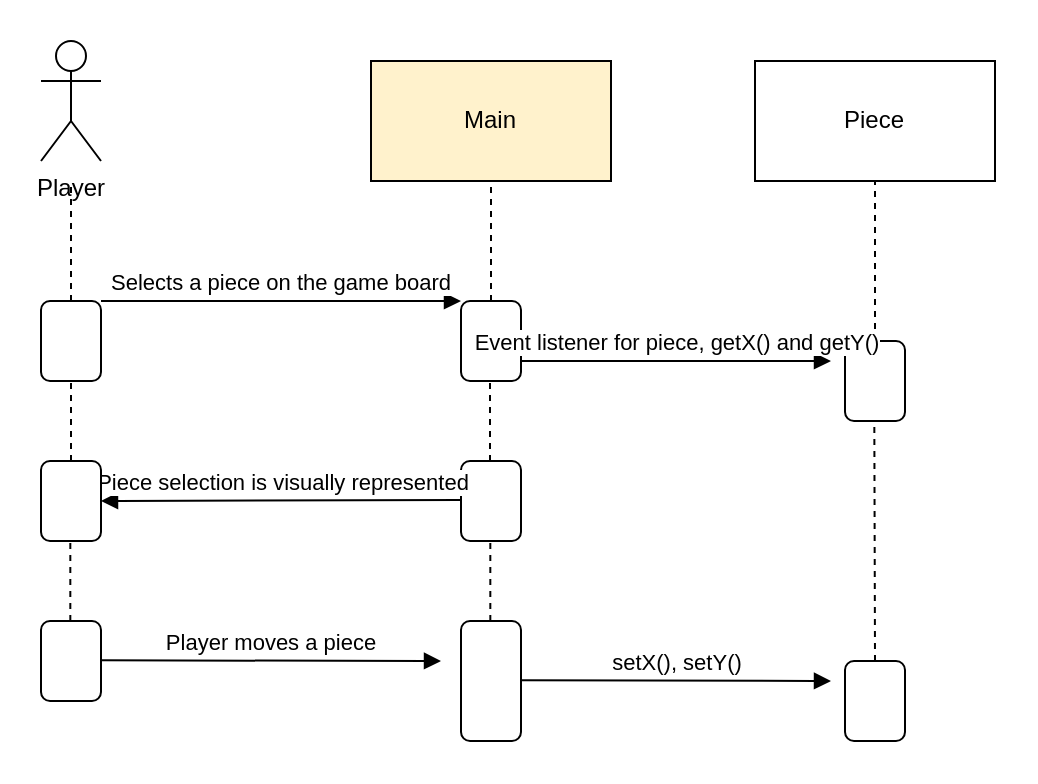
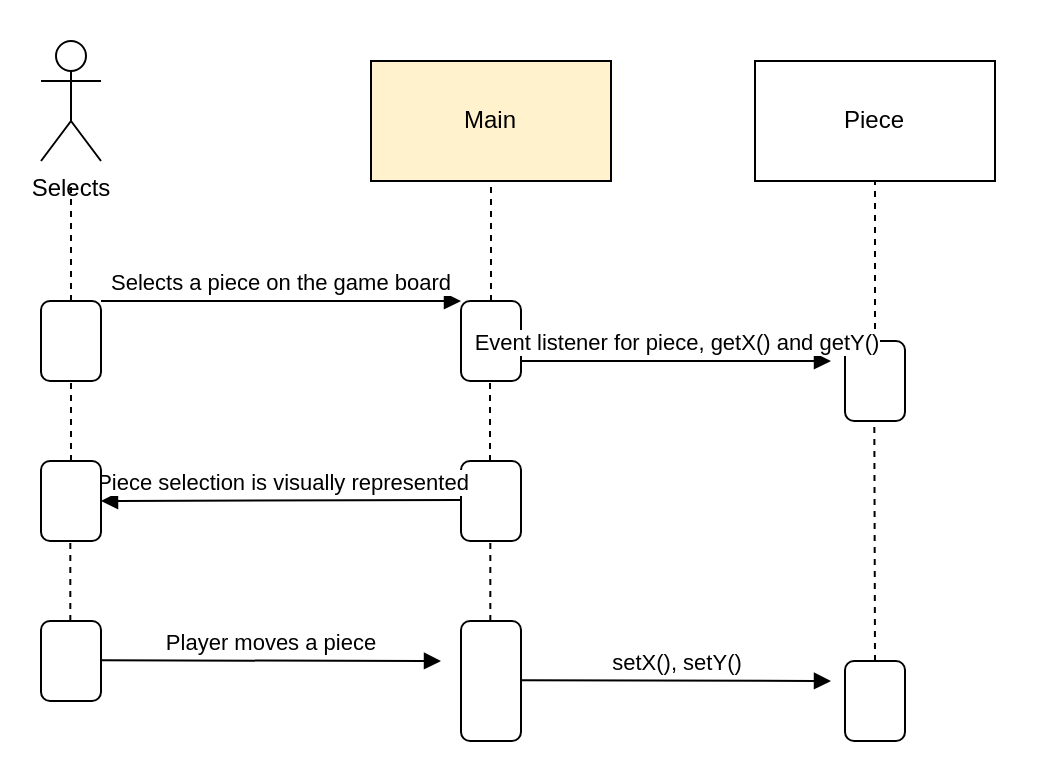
(72, 189) -> (72, 189)
